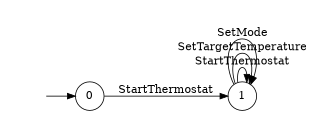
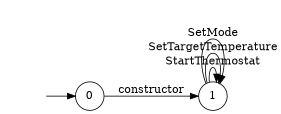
(166, 90) -> (151, 90)
